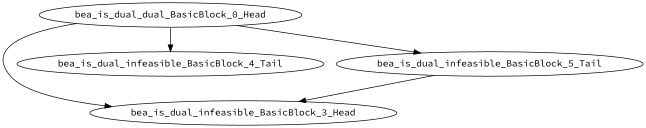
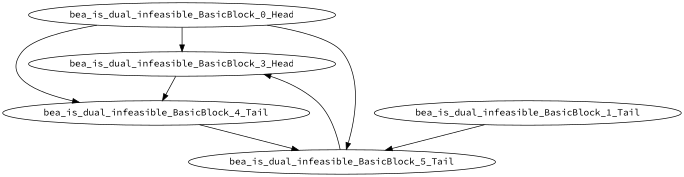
(170, 15) -> (182, 15)
none -> (171, 86)
none -> (528, 113)
none -> (246, 137)
